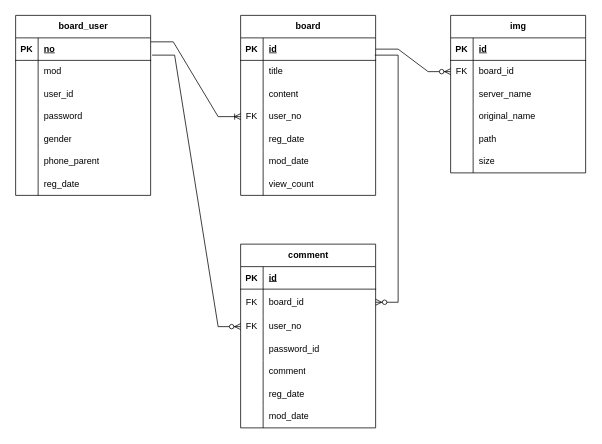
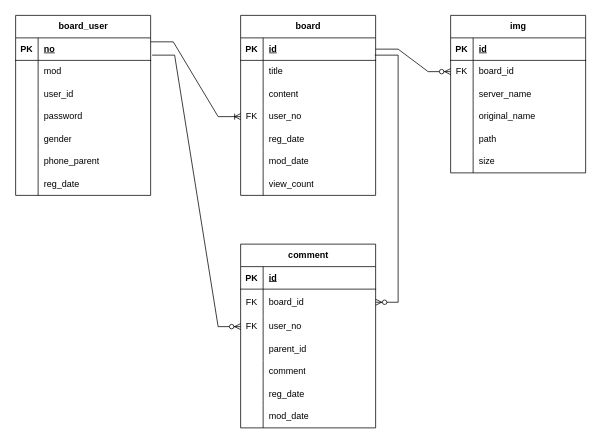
(295, 349) -> (290, 349)
